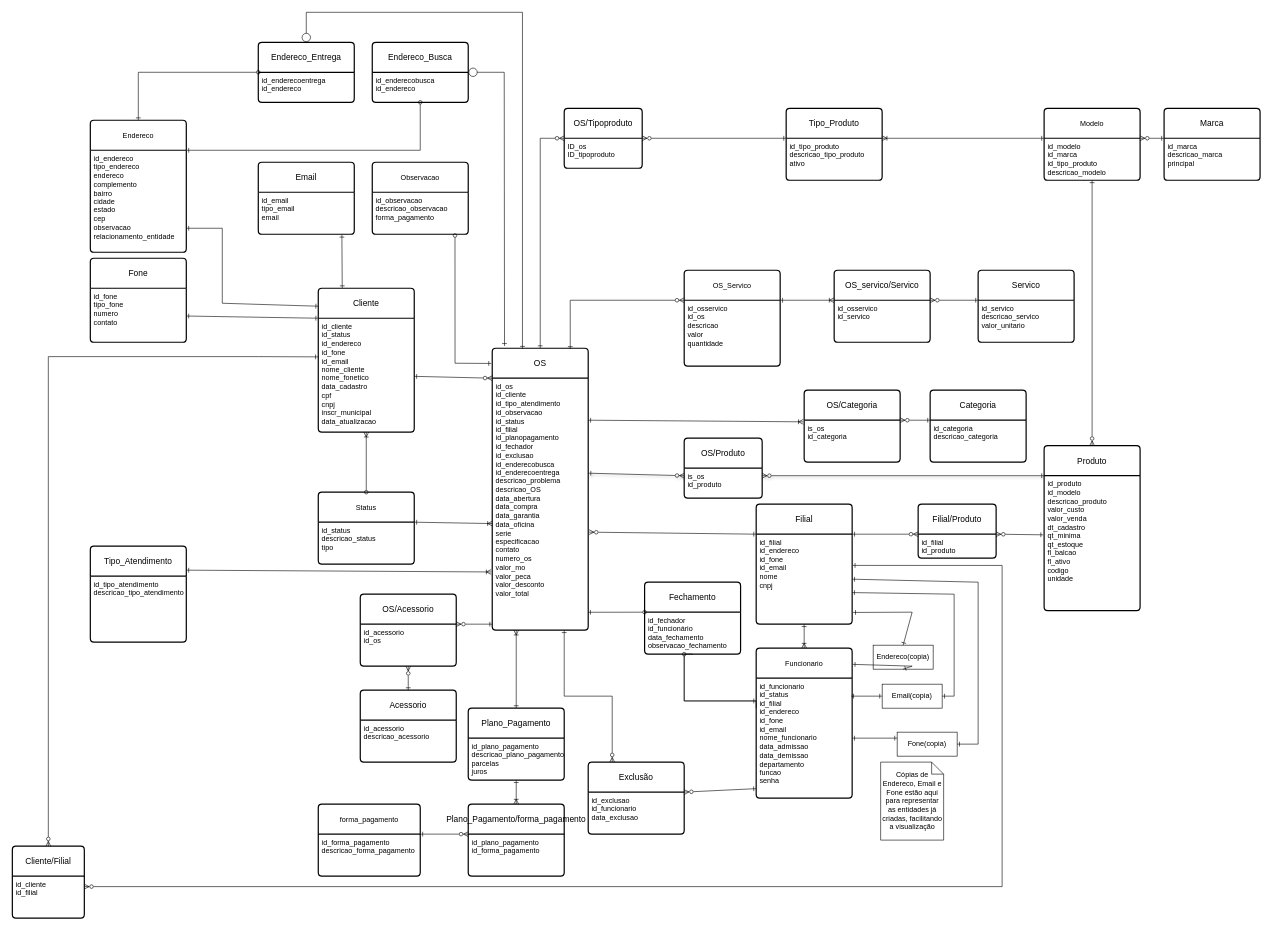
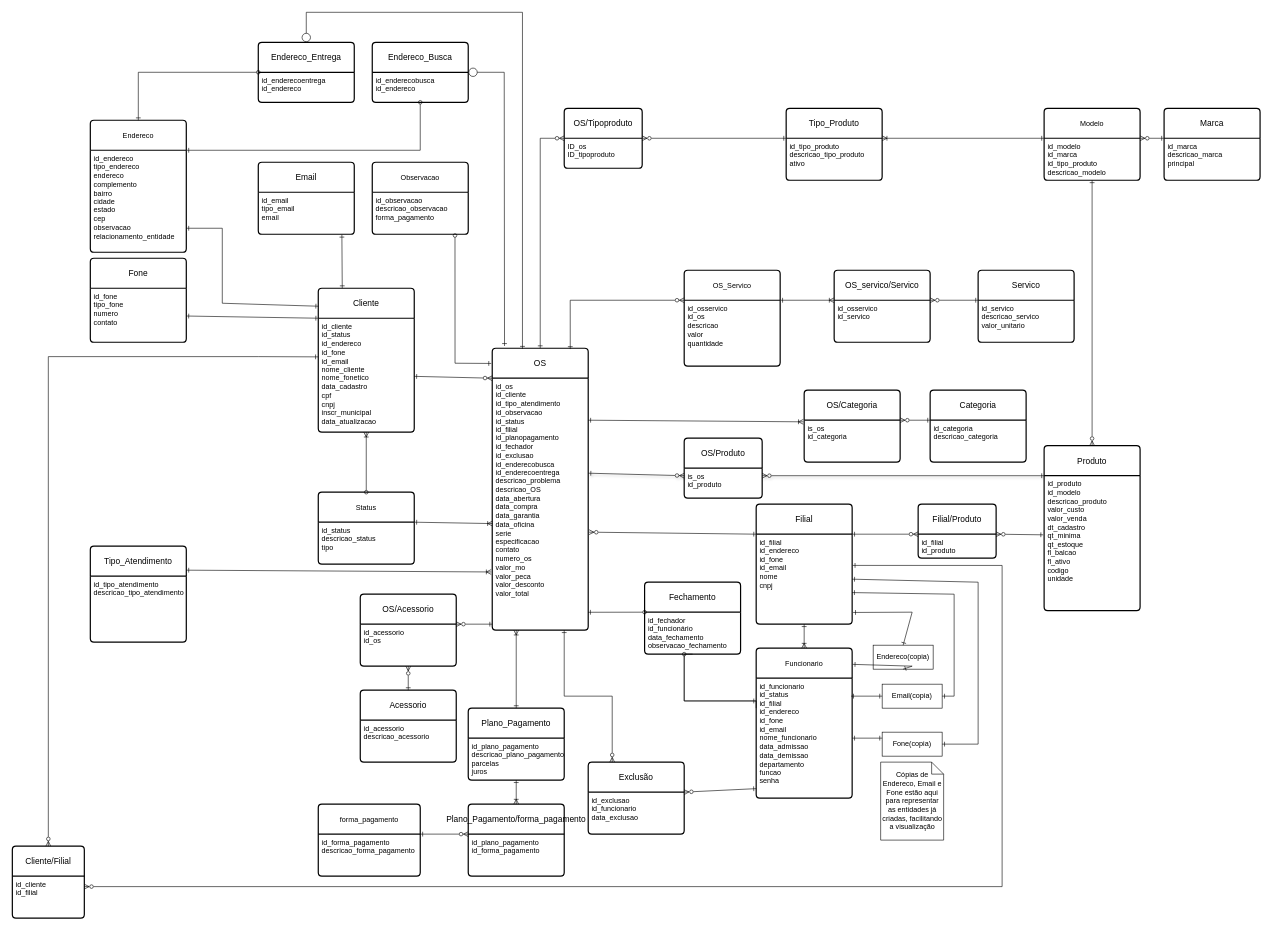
(927, 744) -> (912, 744)
